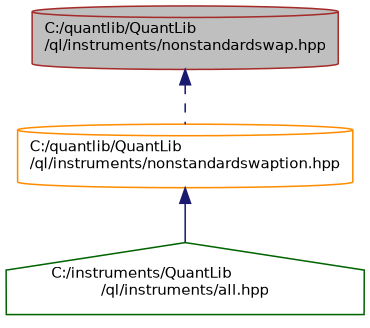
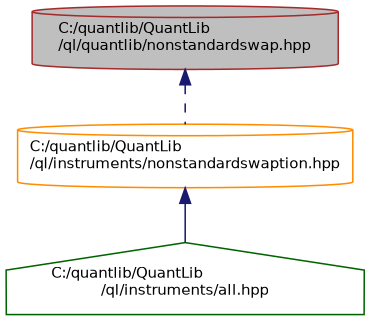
(185, 38) -> (185, 38)
(185, 282) -> (185, 282)
